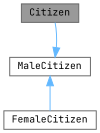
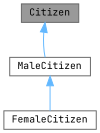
(57, 35) -> (44, 45)
